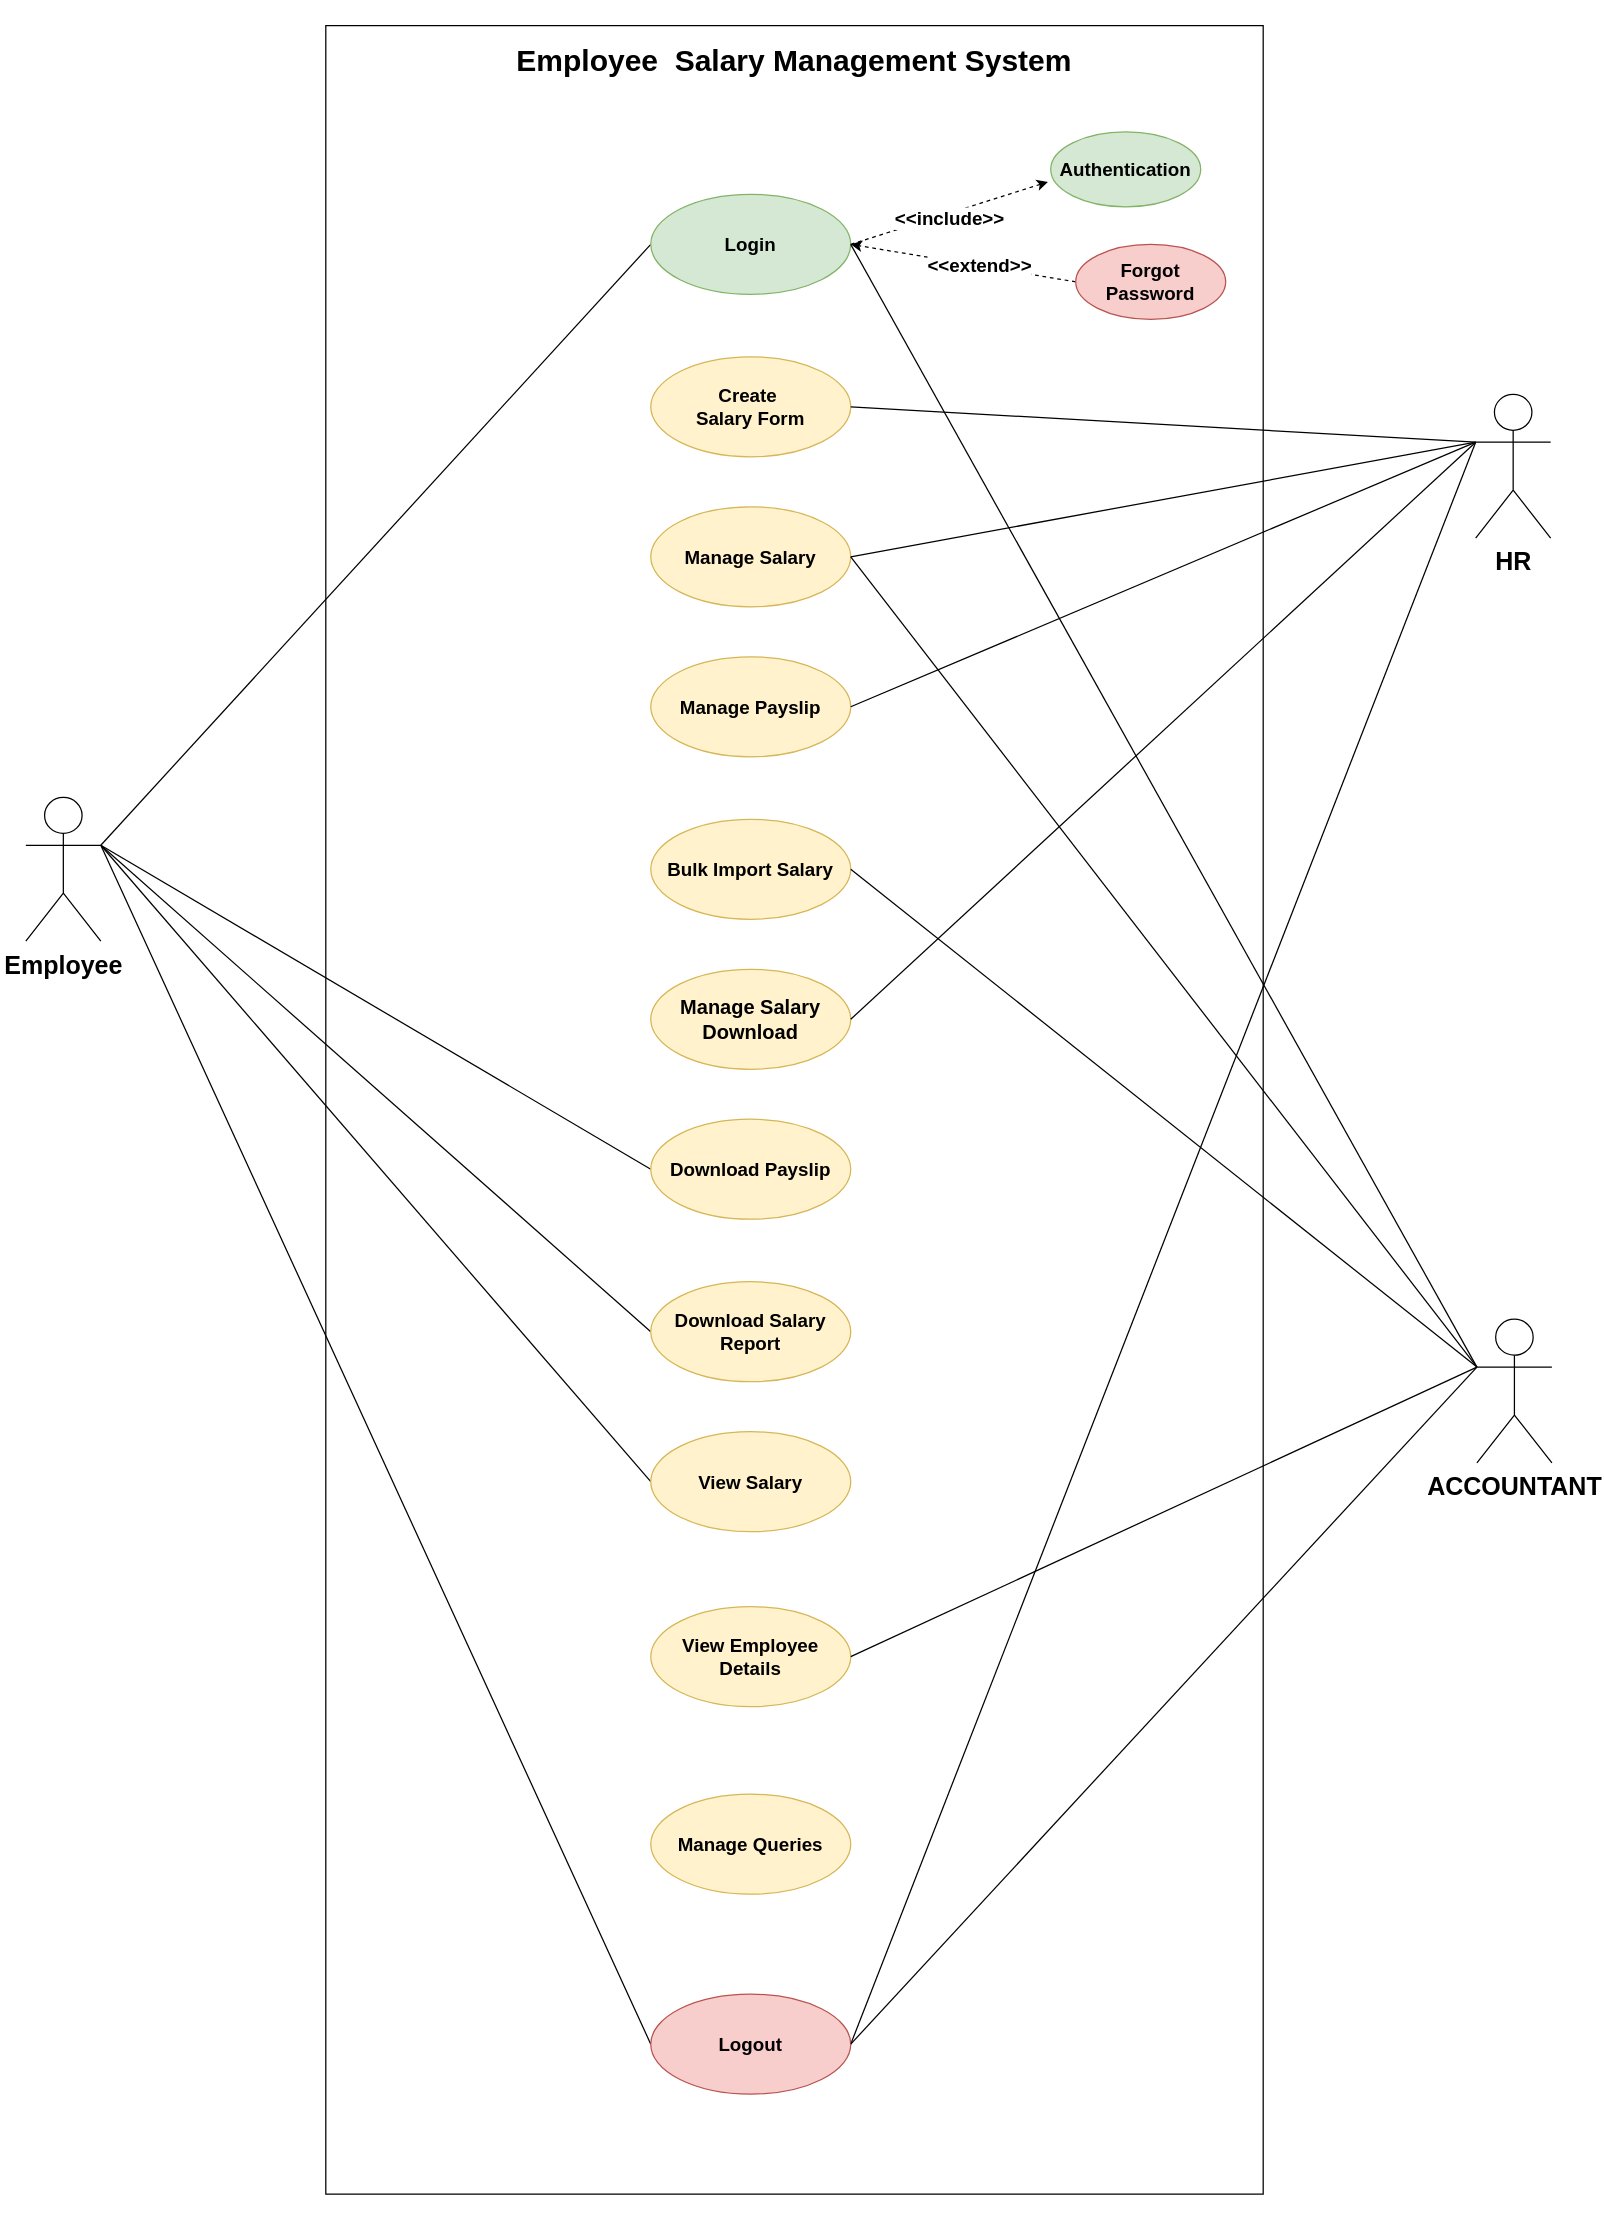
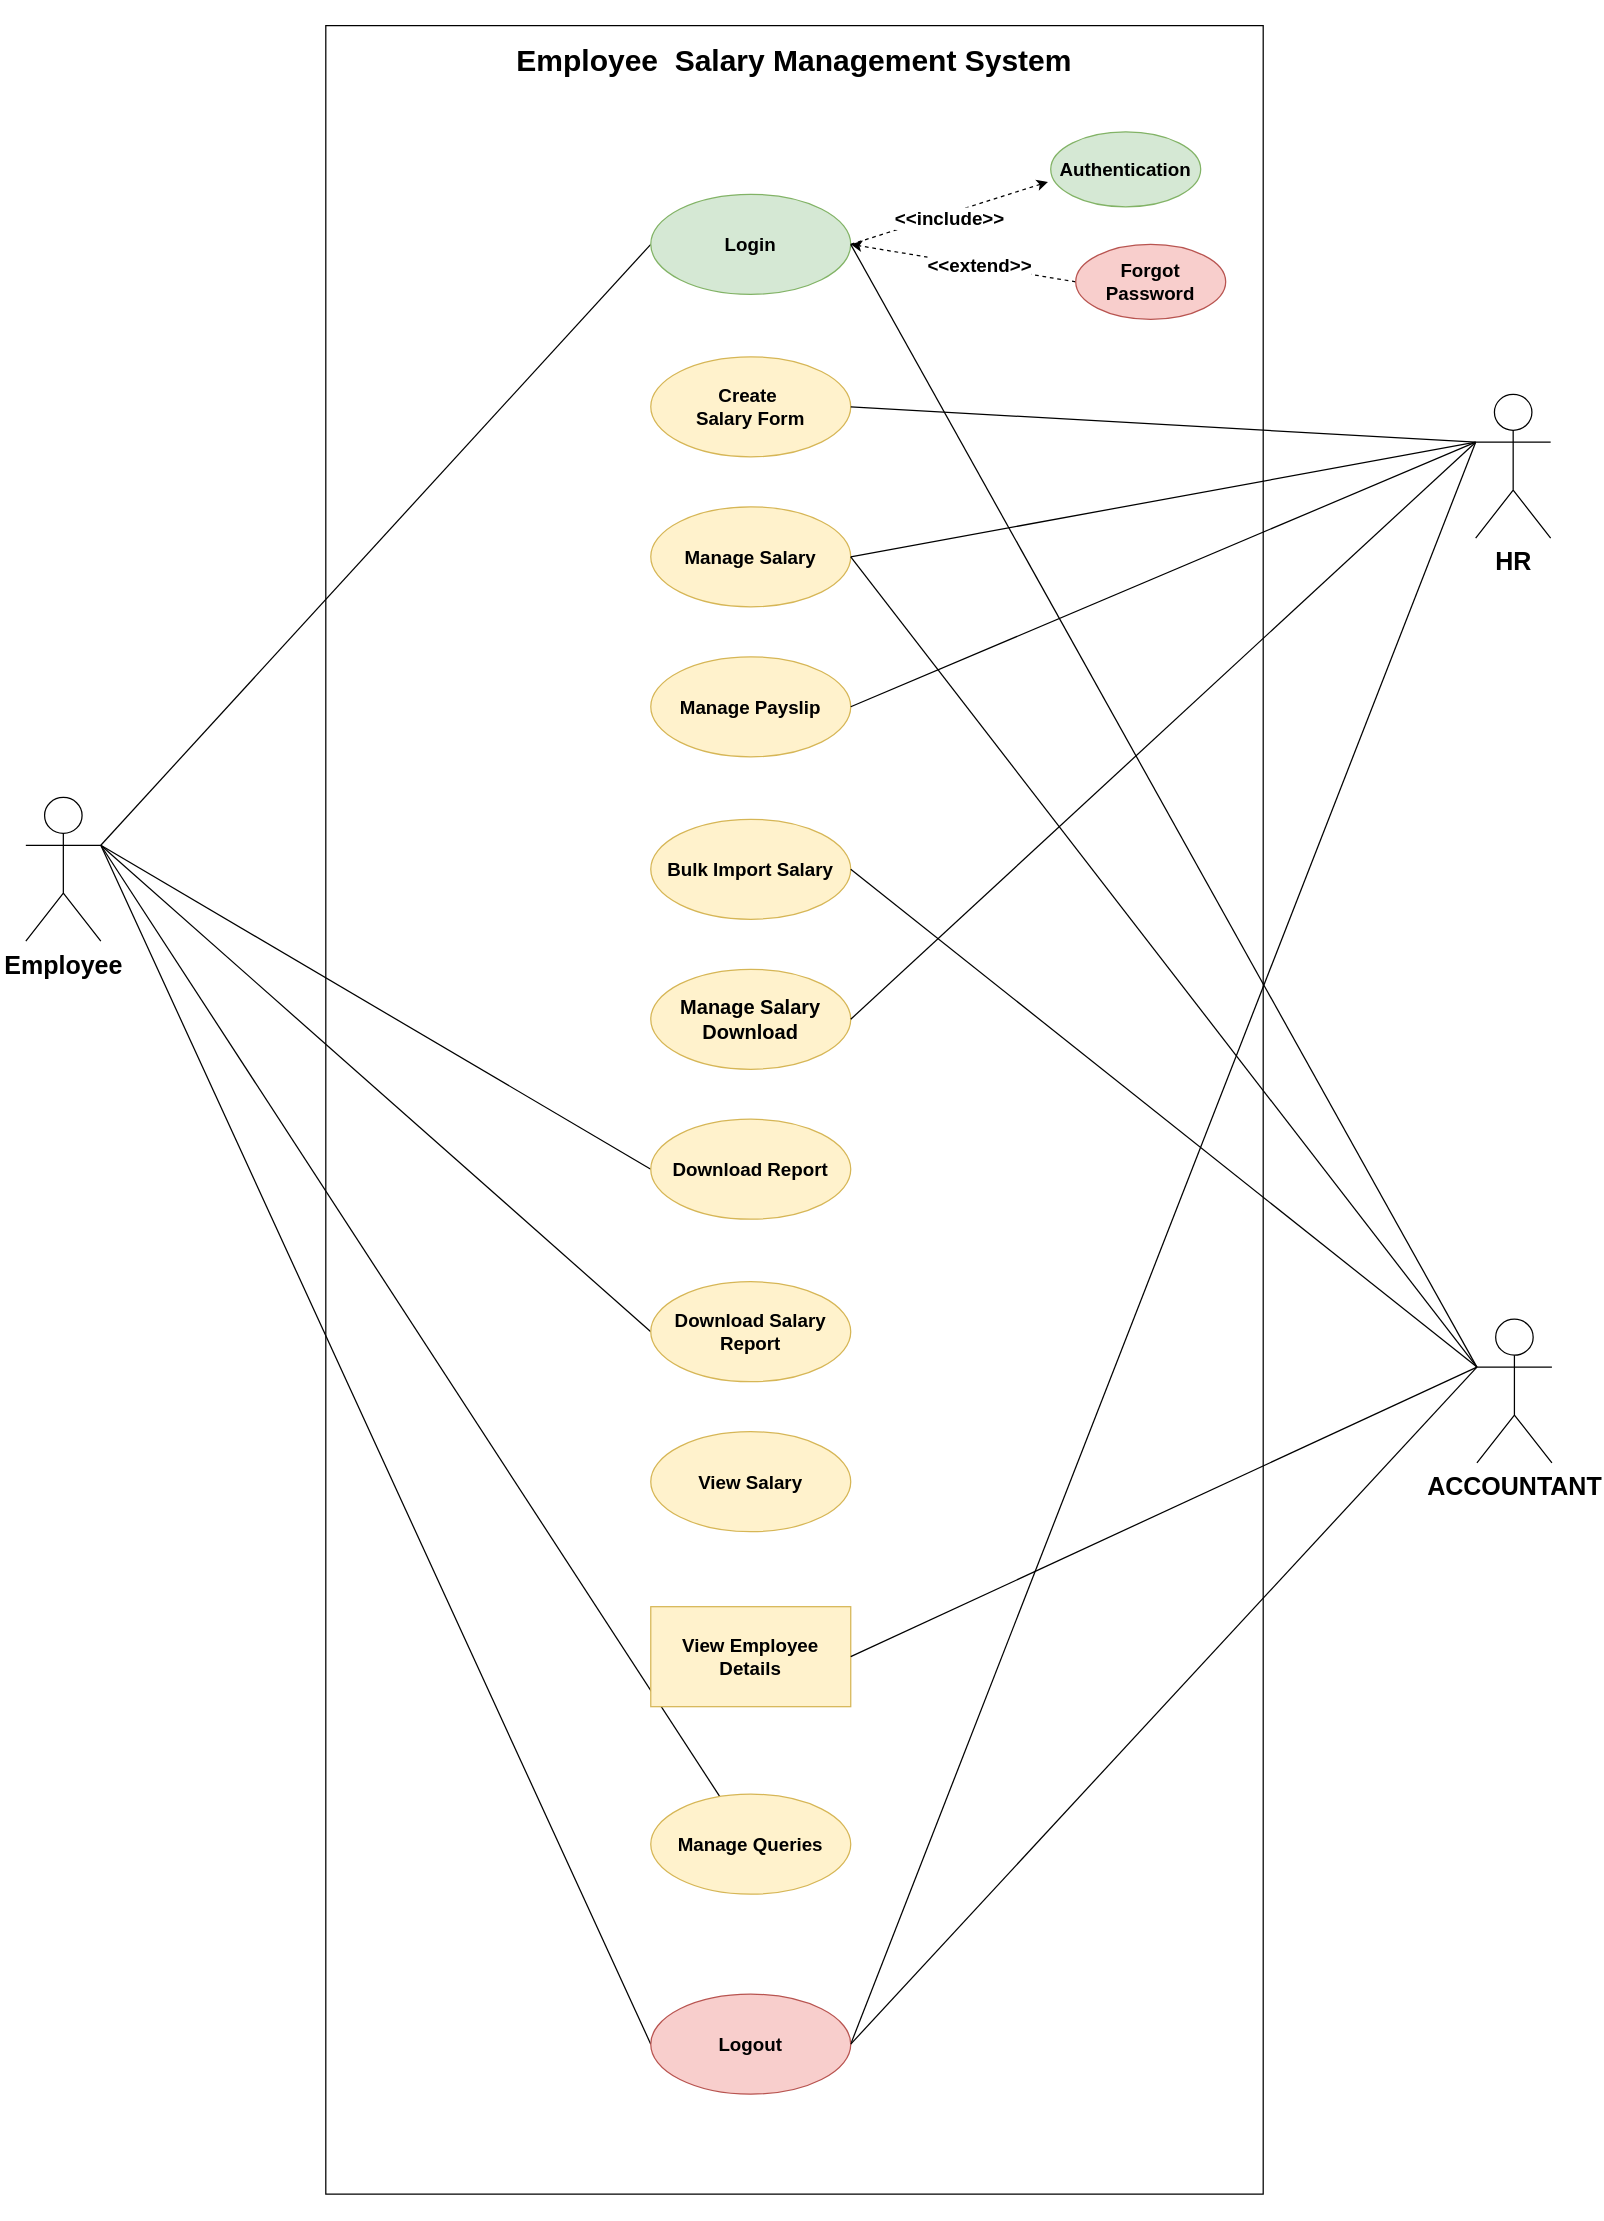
(381, 1169) -> (380, 1275)
(751, 1169) -> (751, 1169)
(751, 1657) -> (751, 1657)
